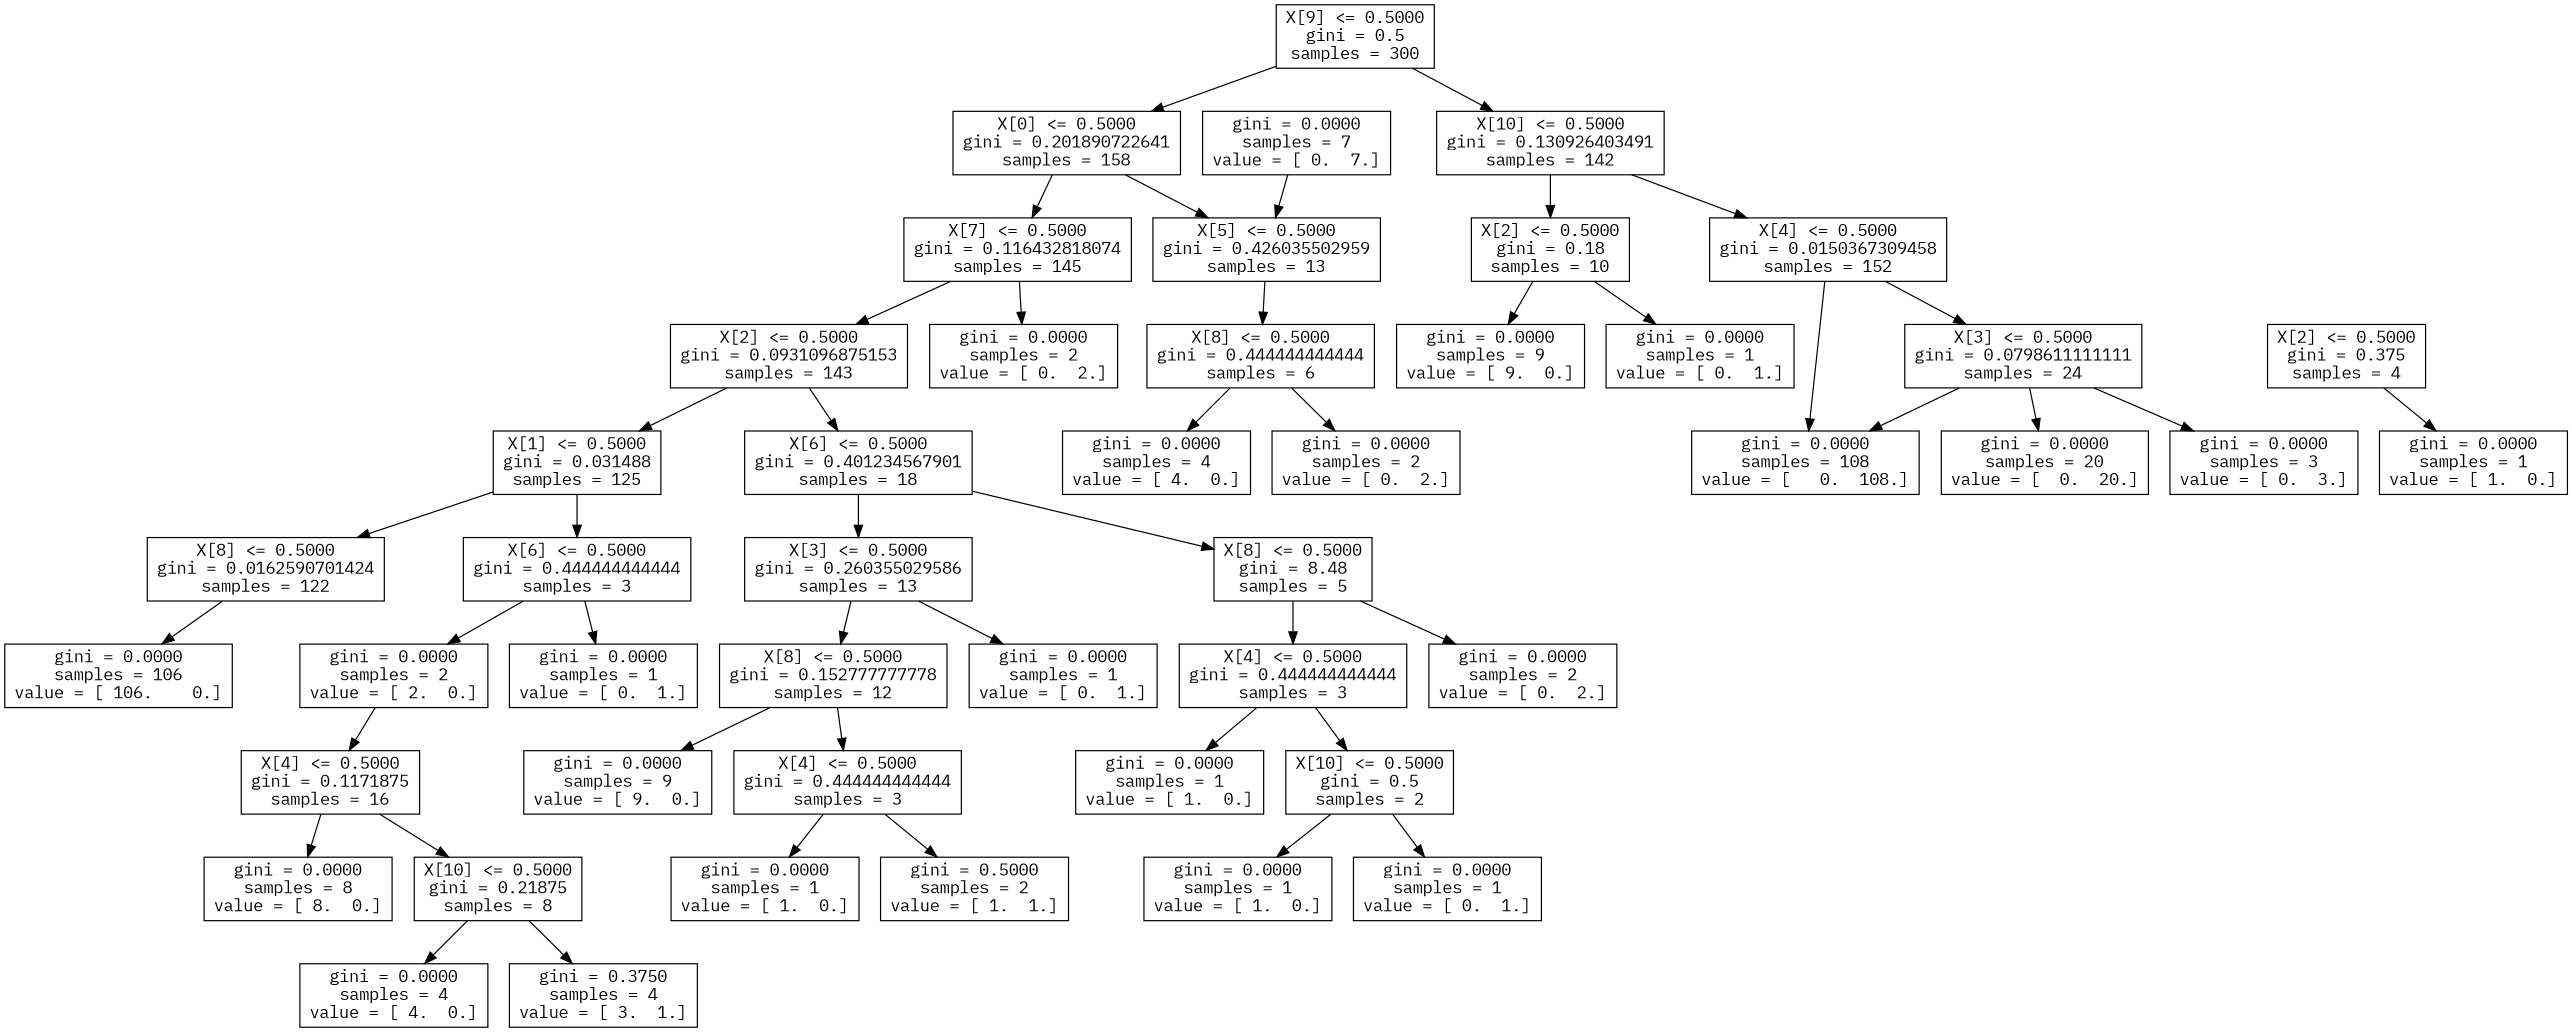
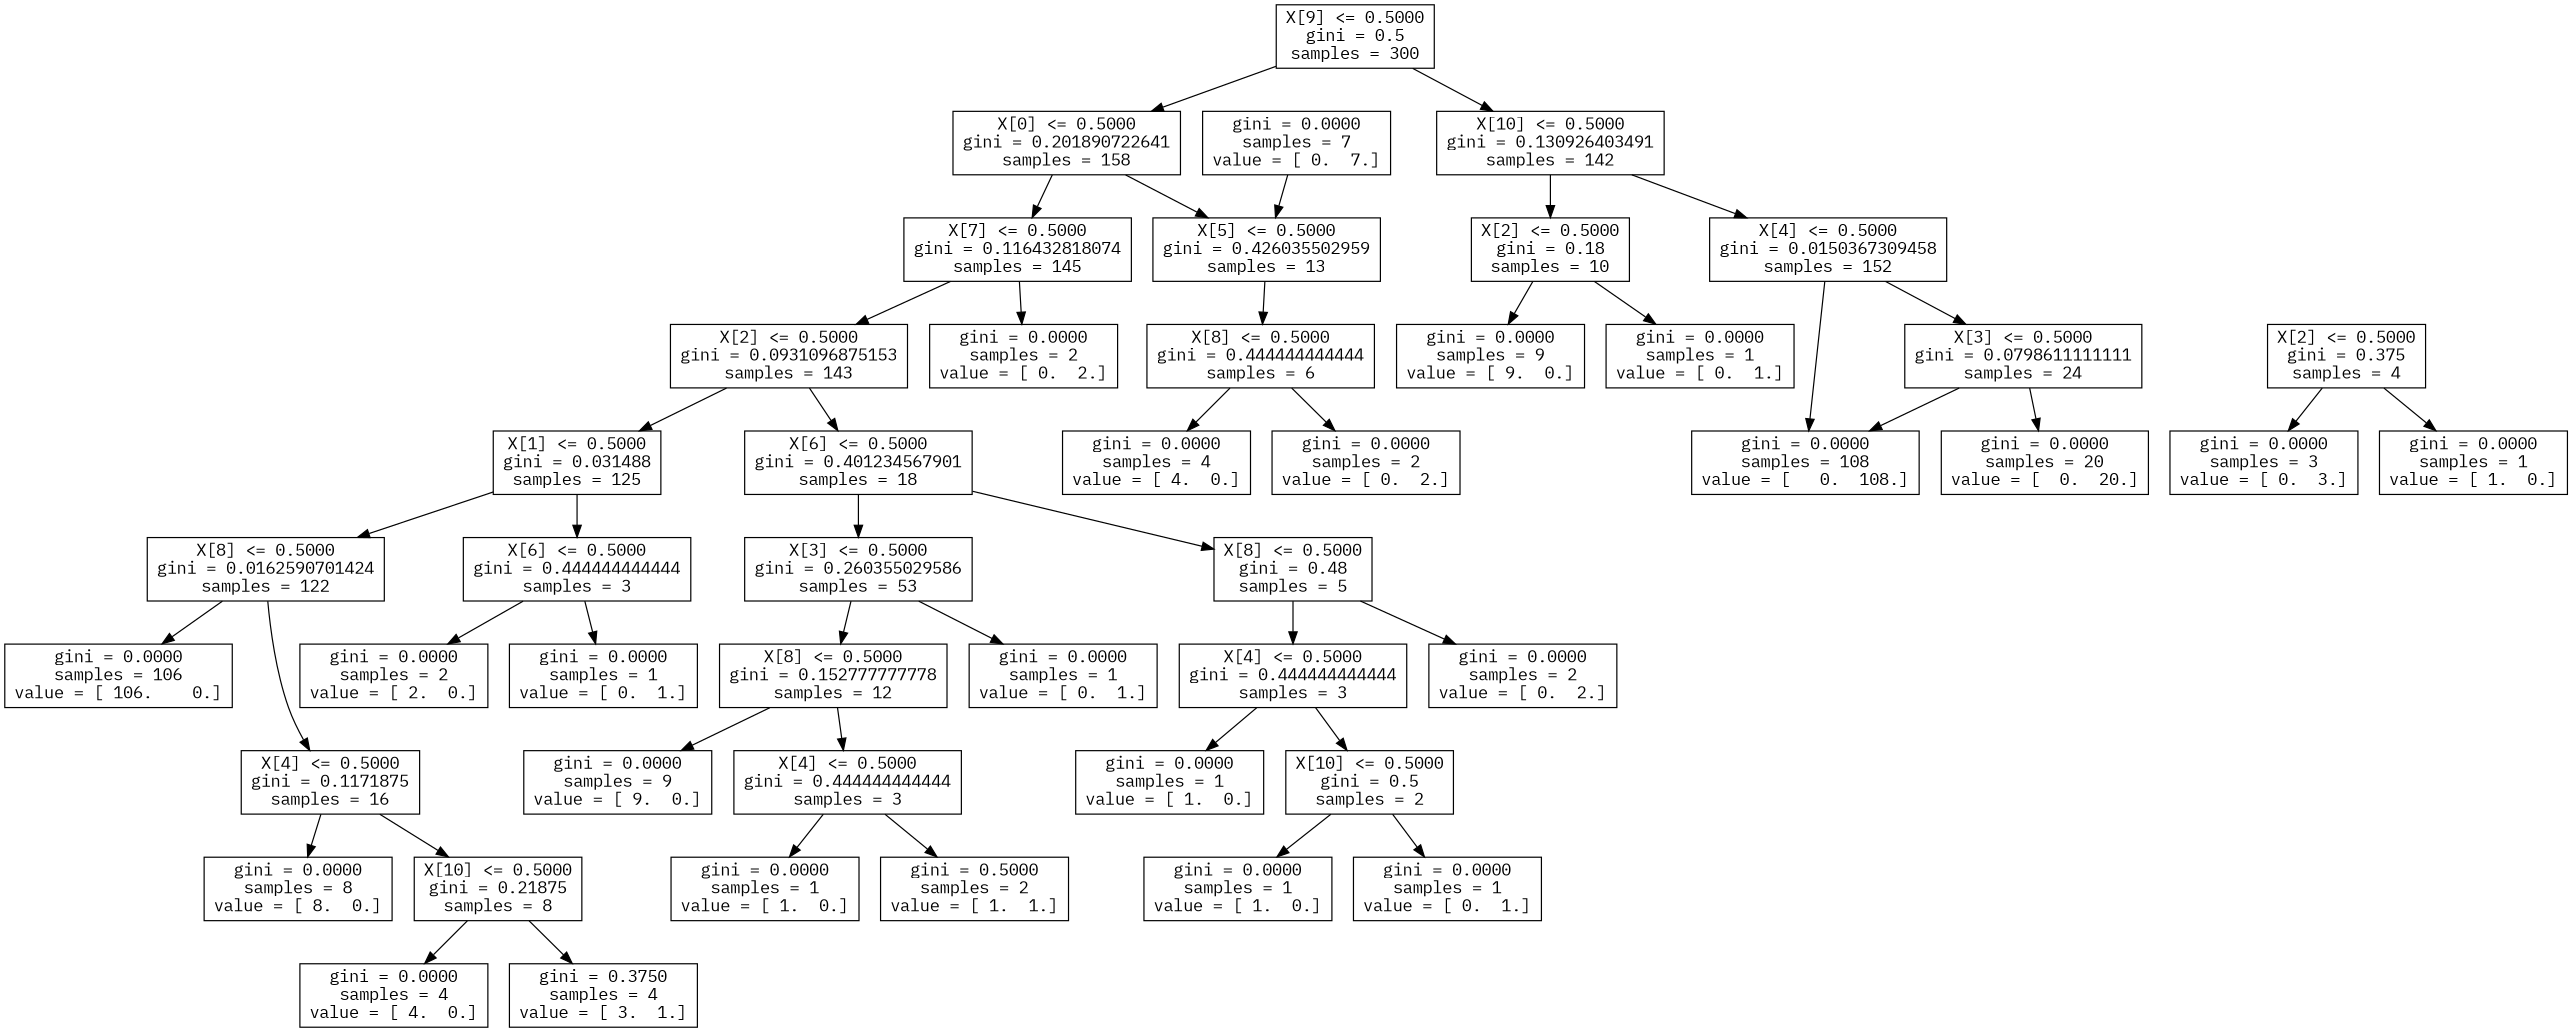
(2138, 407) -> (2309, 405)
(858, 569) -> (858, 569)
(1293, 569) -> (1293, 569)
(365, 724) -> (279, 672)
